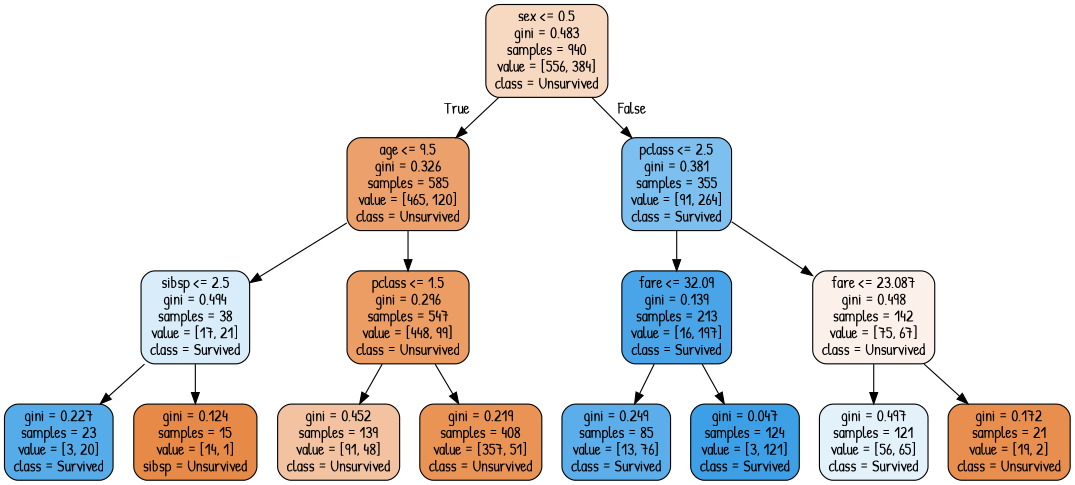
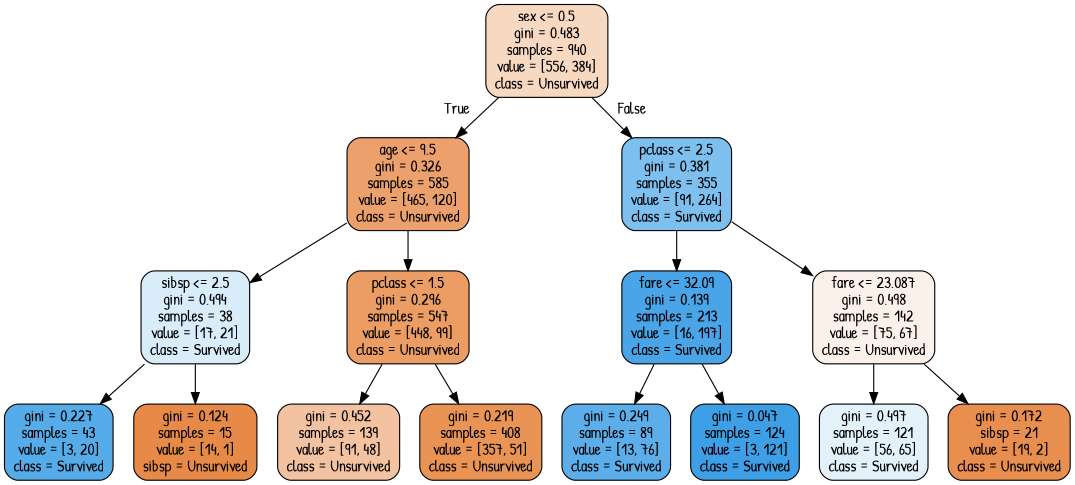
(59, 442) -> (59, 442)
(616, 442) -> (616, 442)
(1009, 442) -> (1009, 442)
